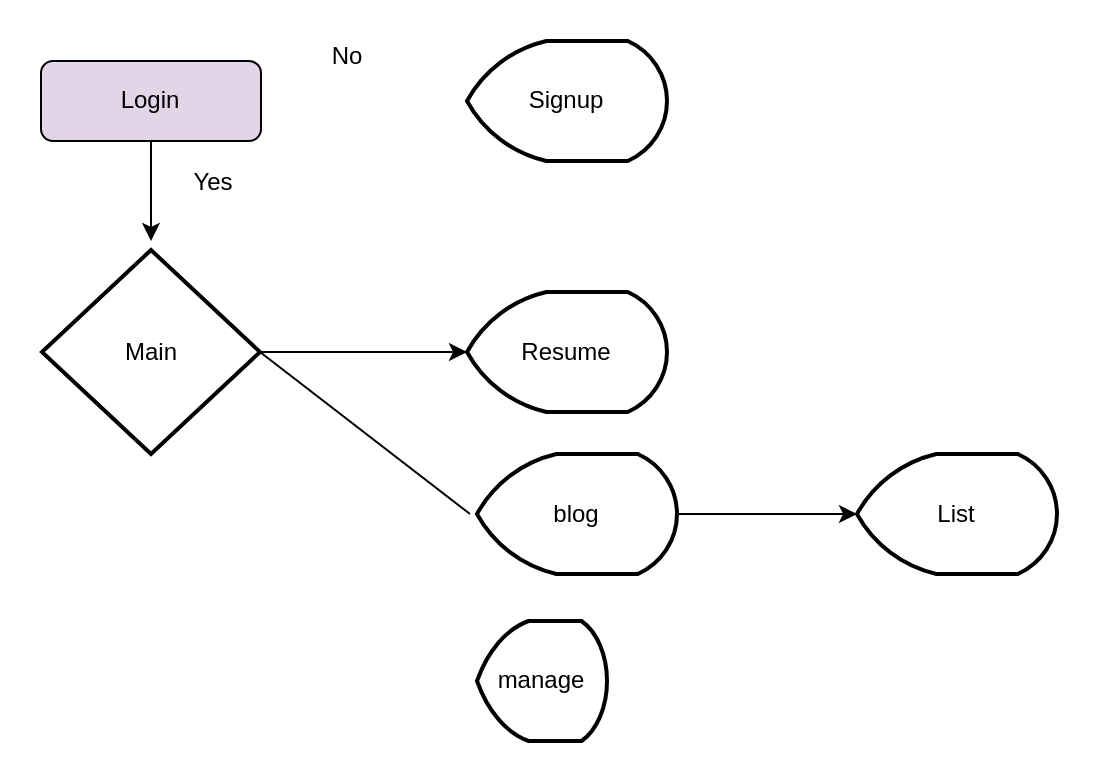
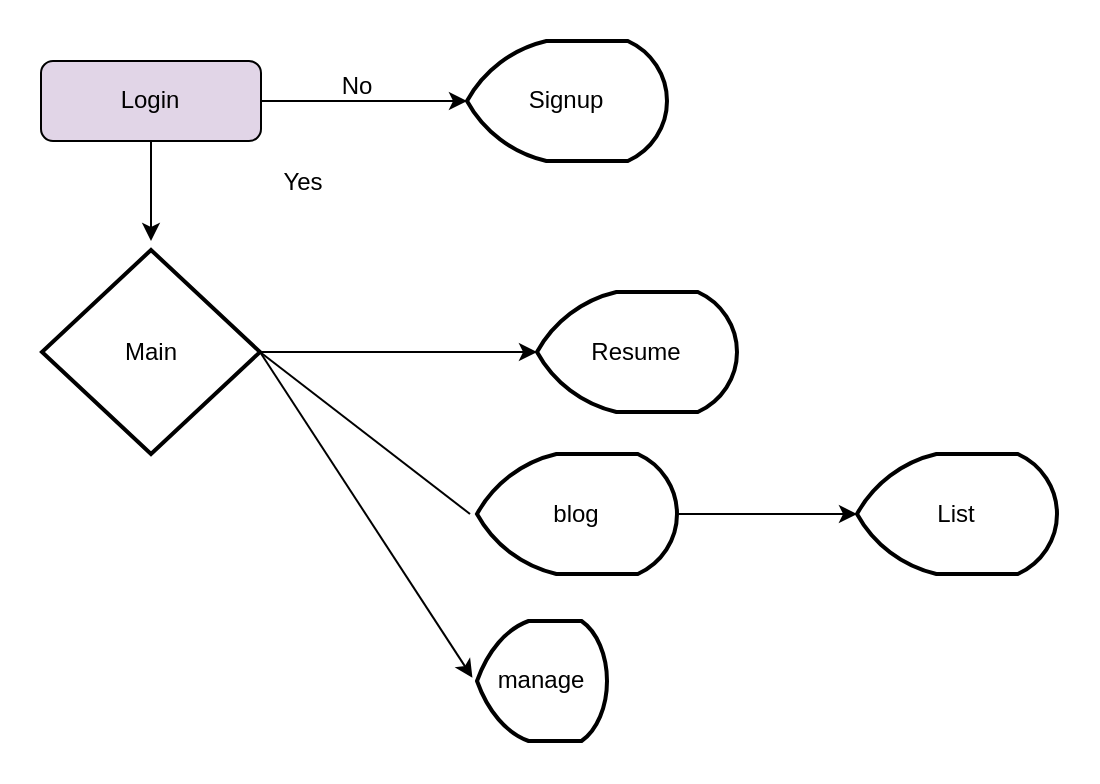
(347, 57) -> (357, 87)
none -> (357, 101)
(213, 183) -> (303, 183)
(567, 352) -> (637, 352)
none -> (365, 513)
